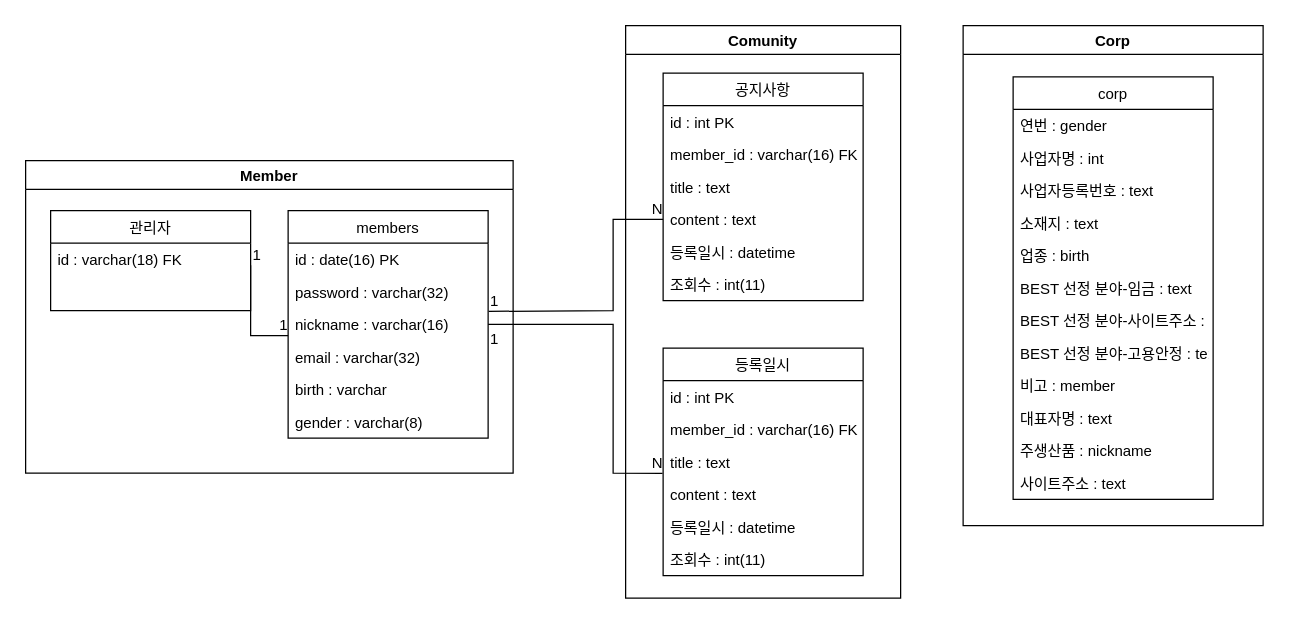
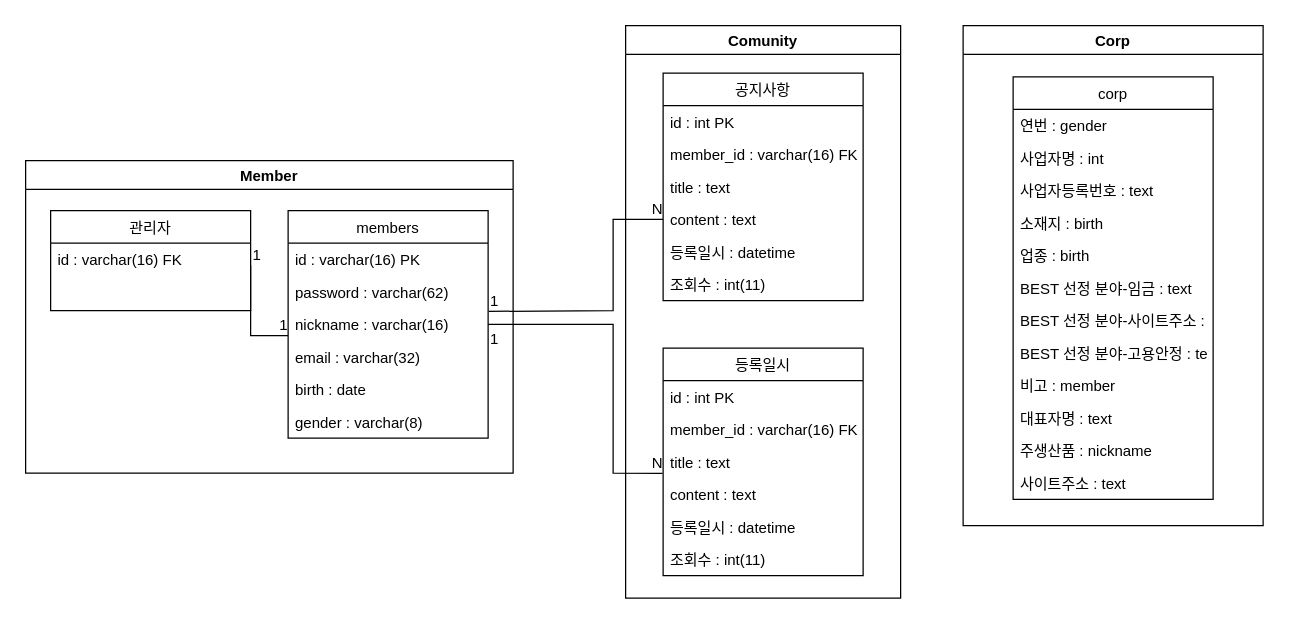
(1066, 224) -> (1068, 224)
(130, 260) -> (130, 260)
(354, 260) -> (367, 260)
(384, 293) -> (384, 293)
(352, 390) -> (340, 390)
